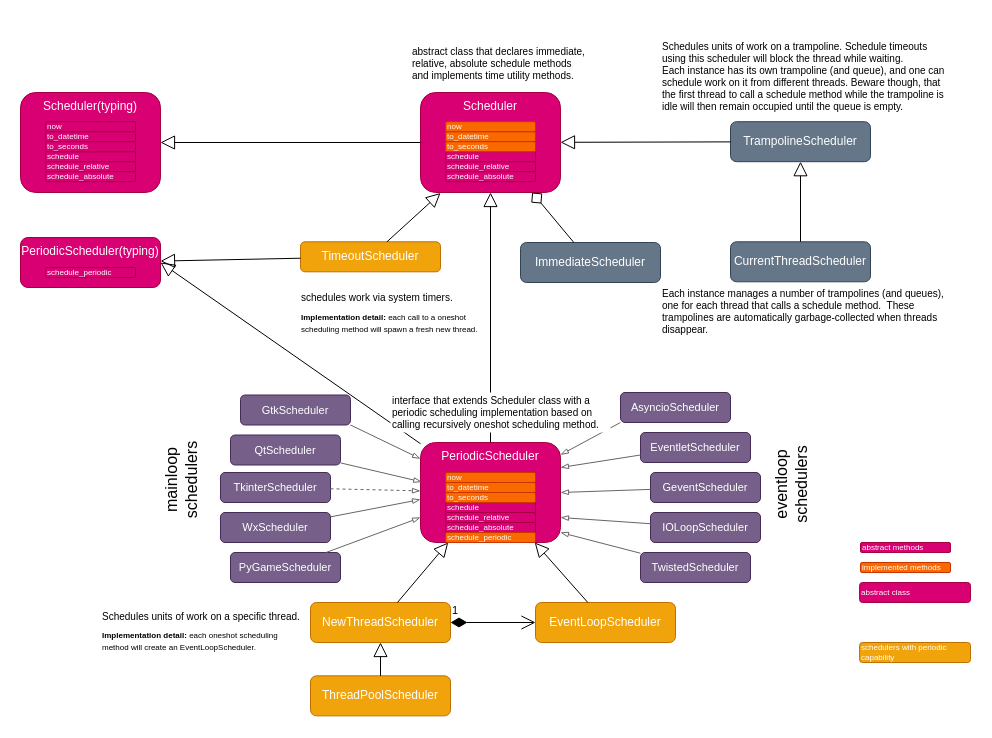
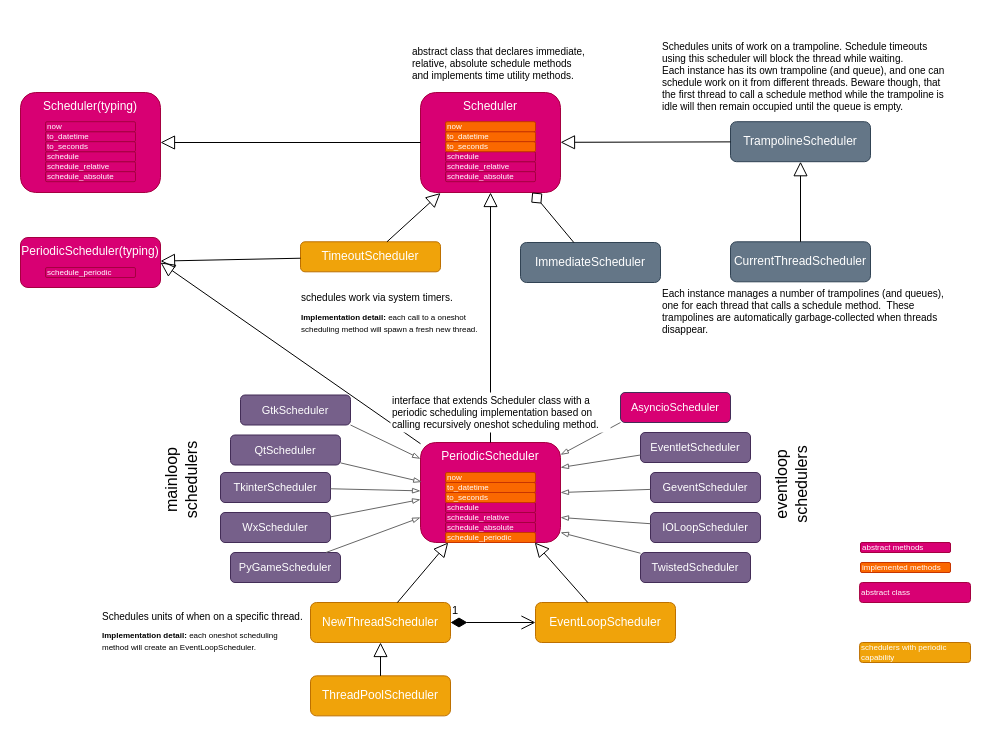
(676, 408) -> (676, 408)
(370, 490) -> (370, 490)
(212, 623) -> (212, 623)
